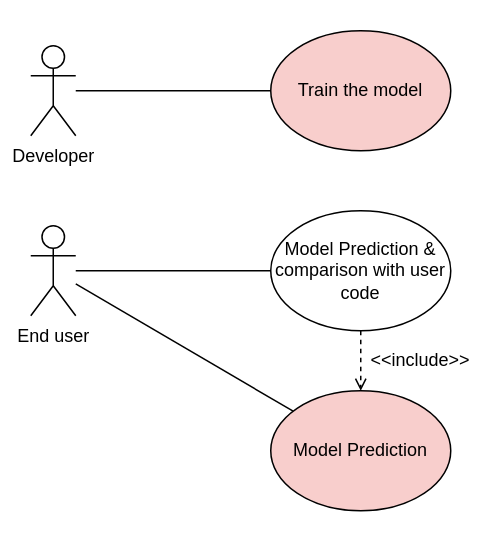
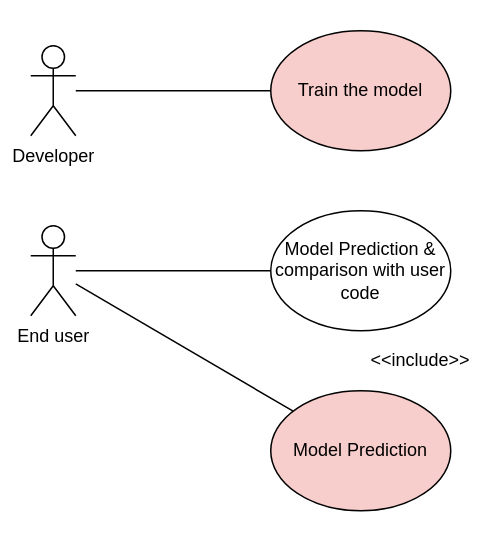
(361, 359) -> none
